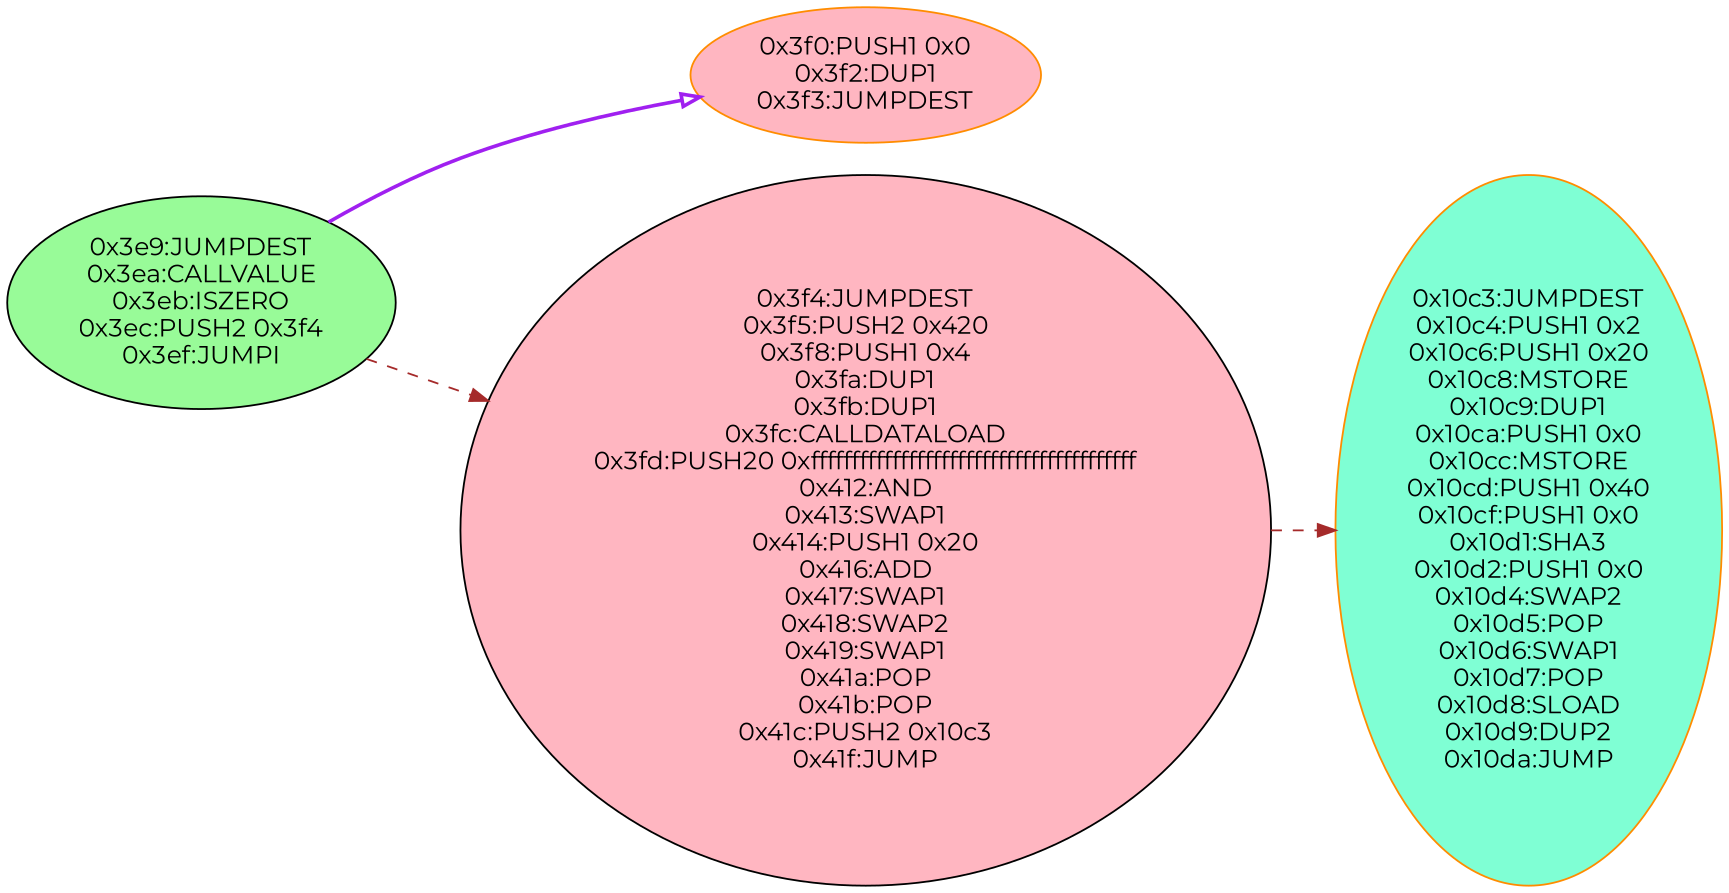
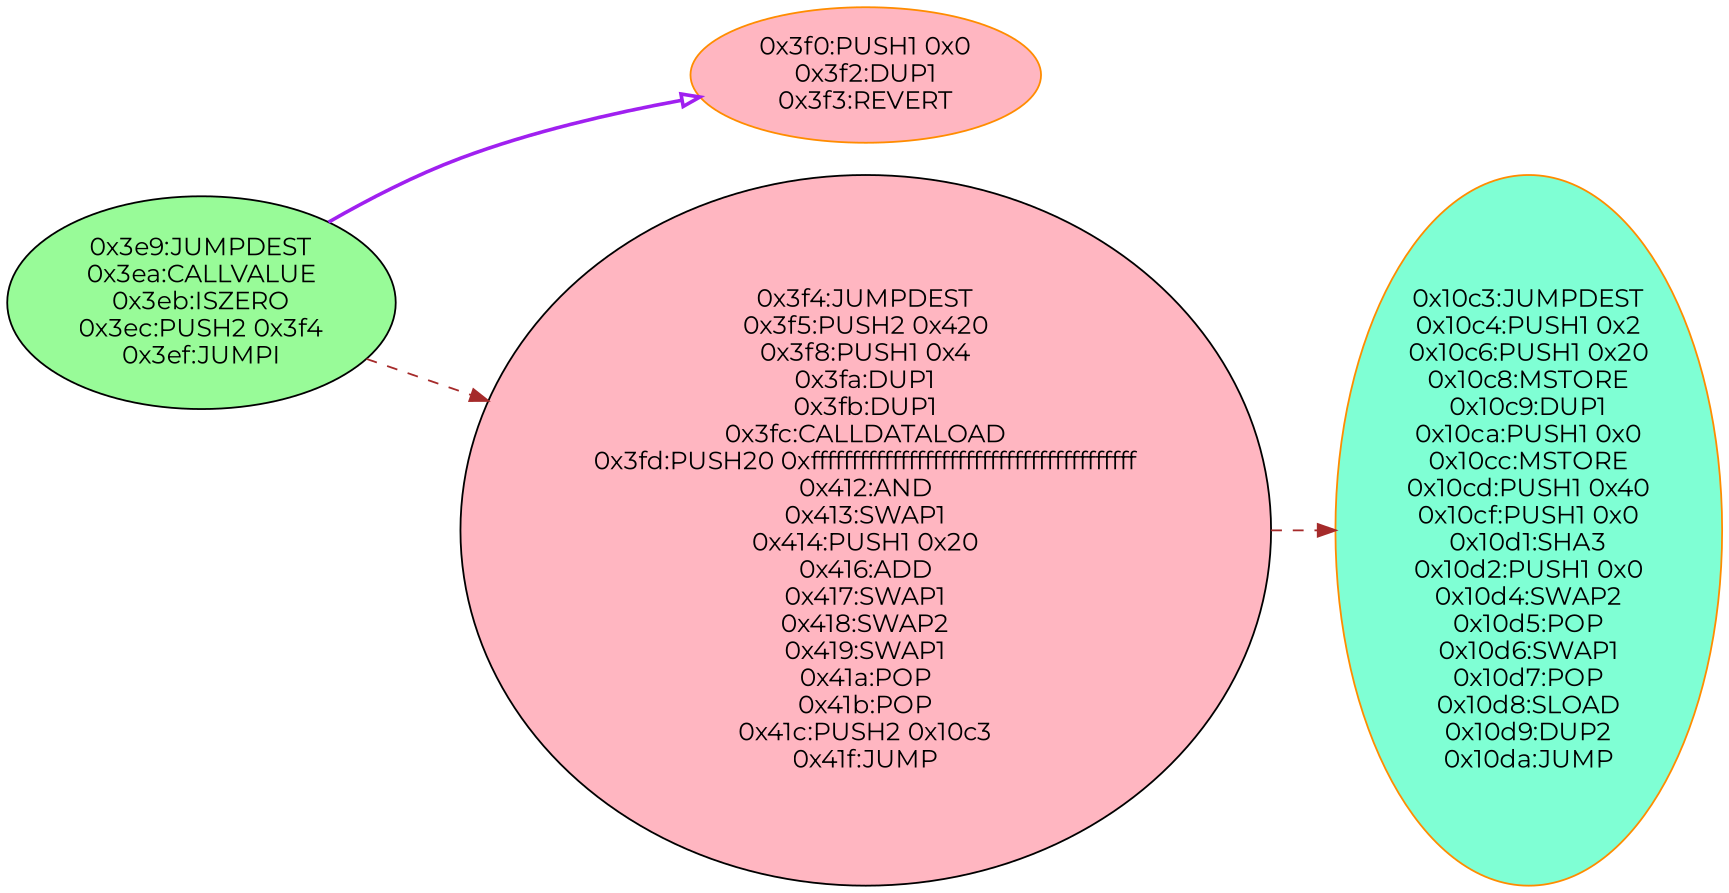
(866, 75) -> (866, 75)
